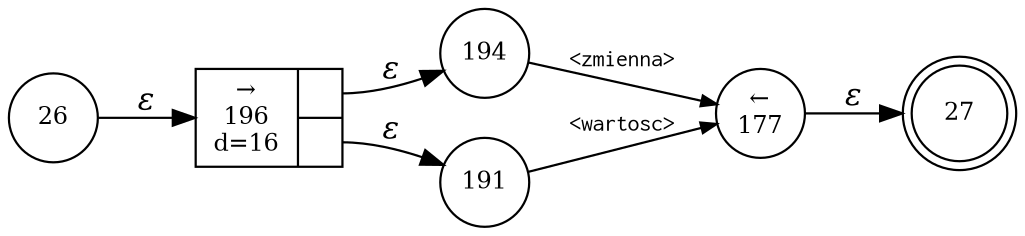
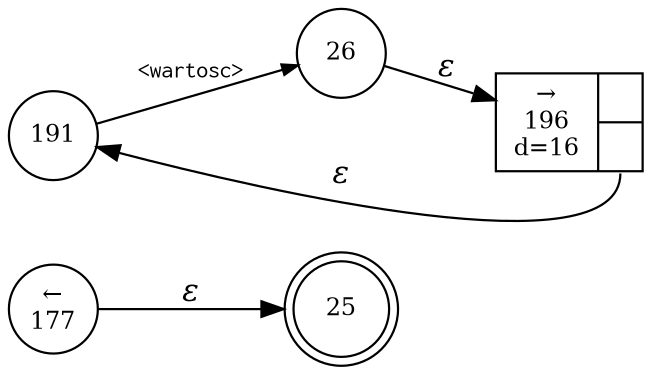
(485, 53) -> none
(959, 113) -> (341, 309)
(615, 150) -> (190, 97)
